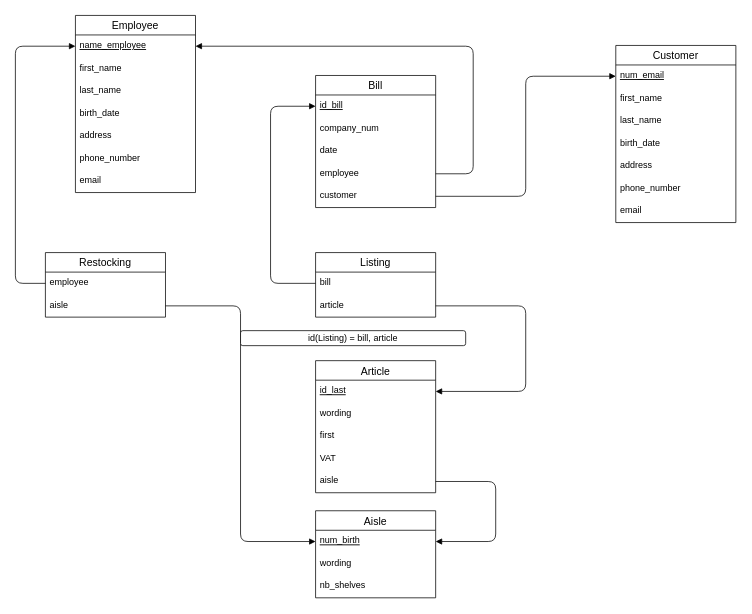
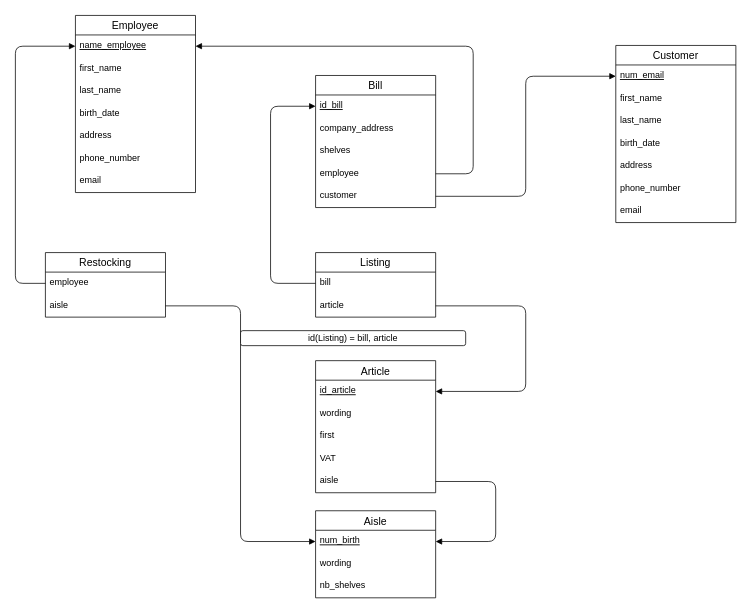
(347, 128) -> (357, 128)
(330, 150) -> (336, 150)
(335, 390) -> (341, 390)
